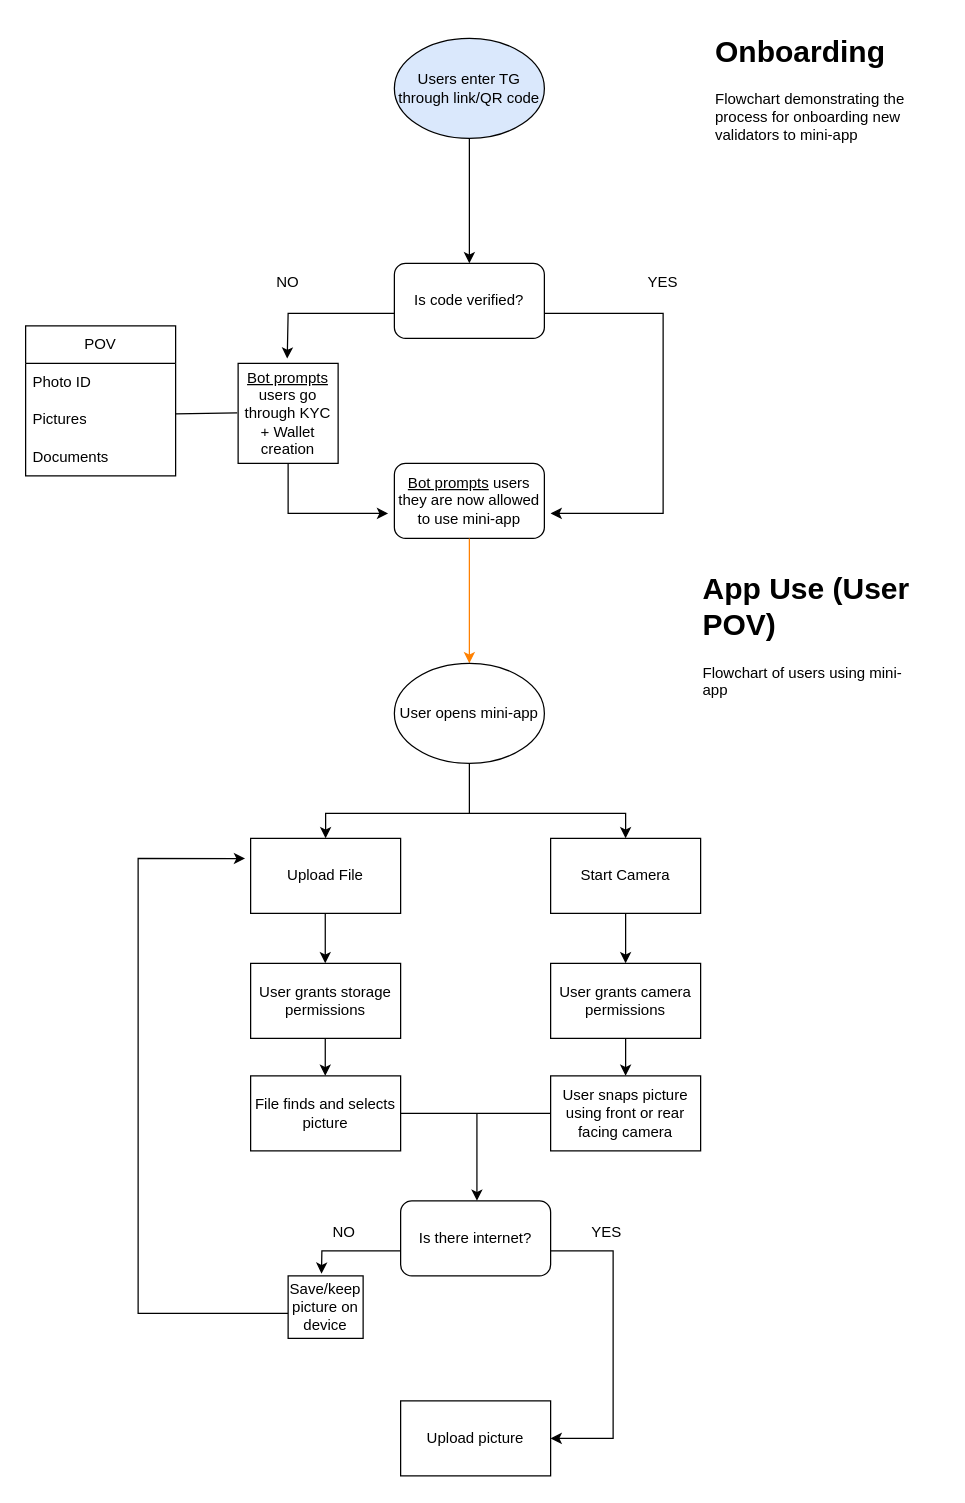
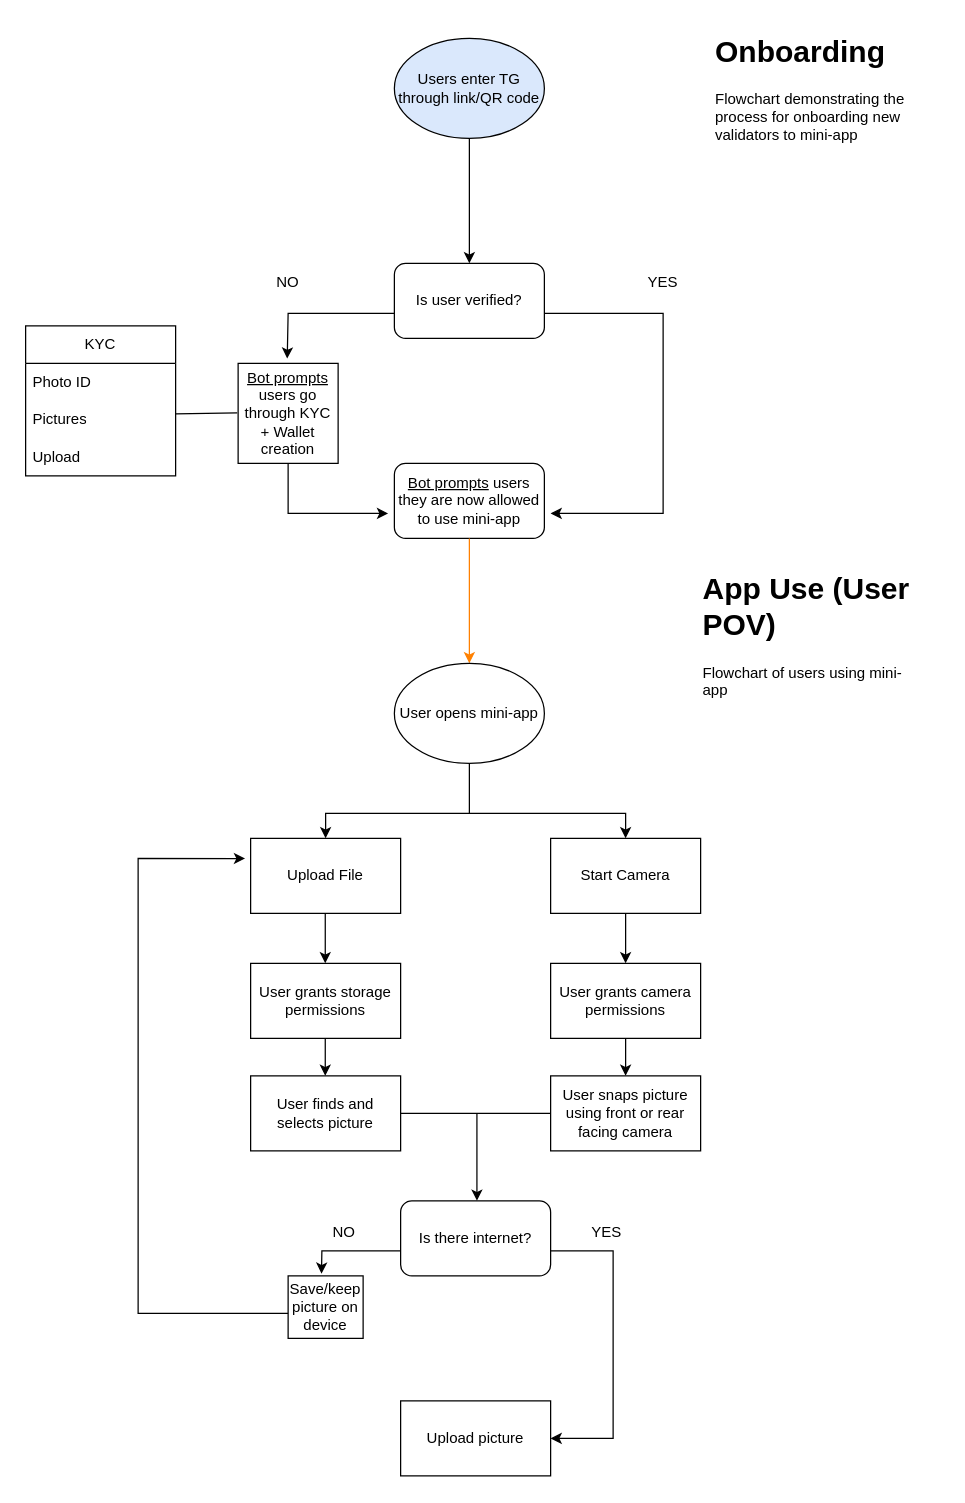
(469, 301) -> (469, 301)
(101, 344) -> (101, 344)
(71, 457) -> (56, 457)
(326, 1113) -> (326, 1113)
